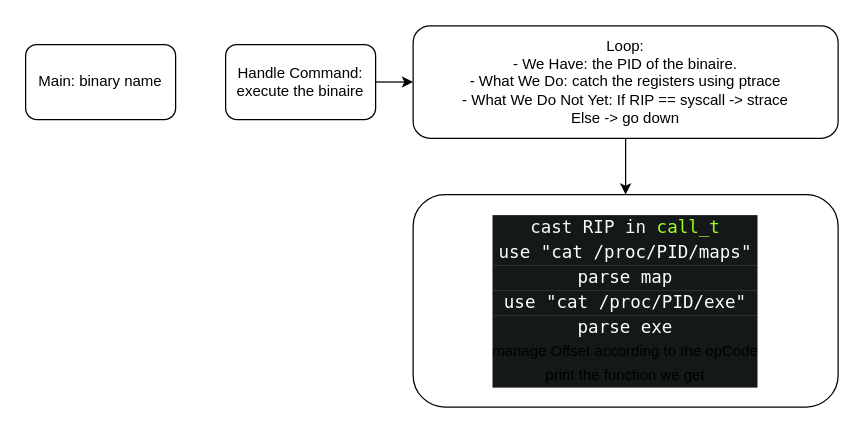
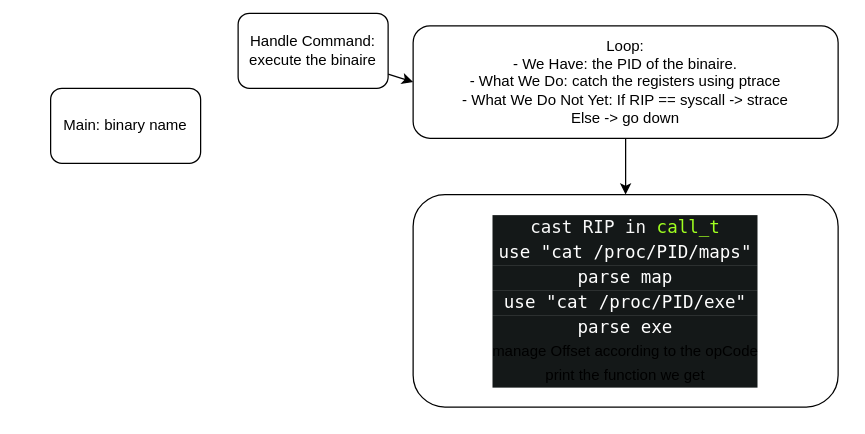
(101, 82) -> (126, 126)
(301, 82) -> (313, 51)
